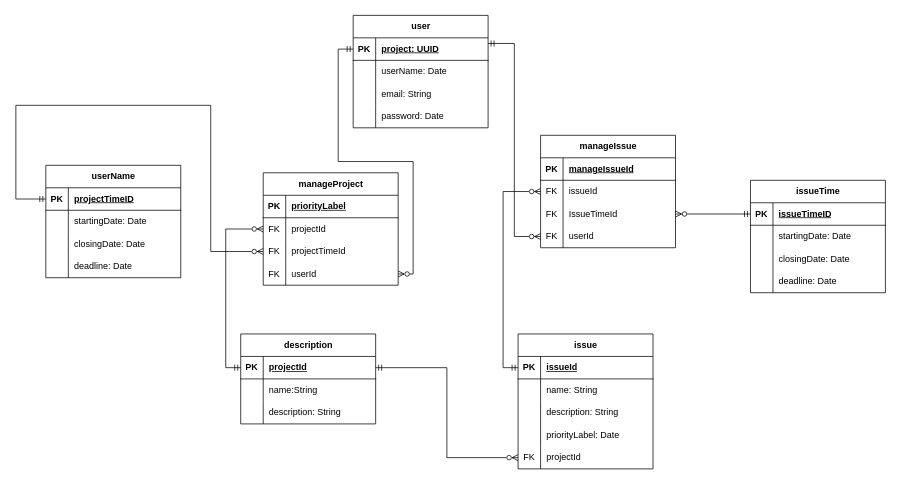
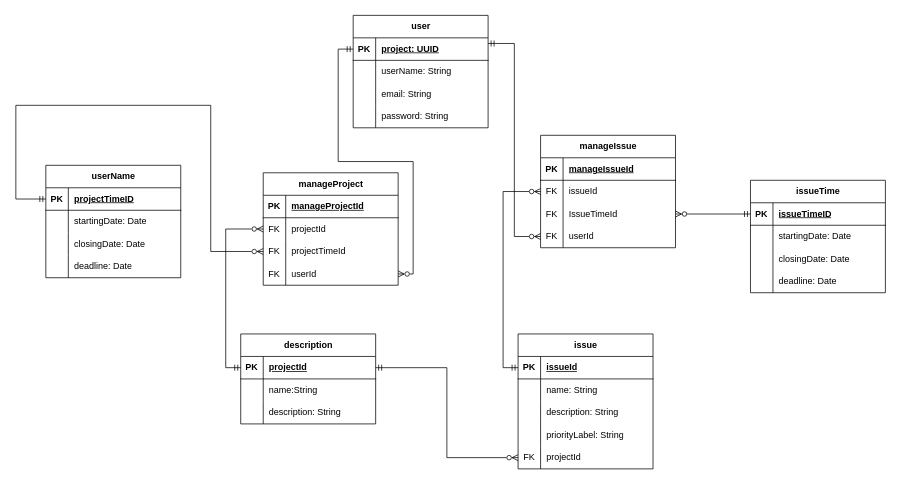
(414, 72) -> (418, 72)
(414, 117) -> (418, 117)
(321, 207) -> (329, 207)
(588, 435) -> (592, 435)
